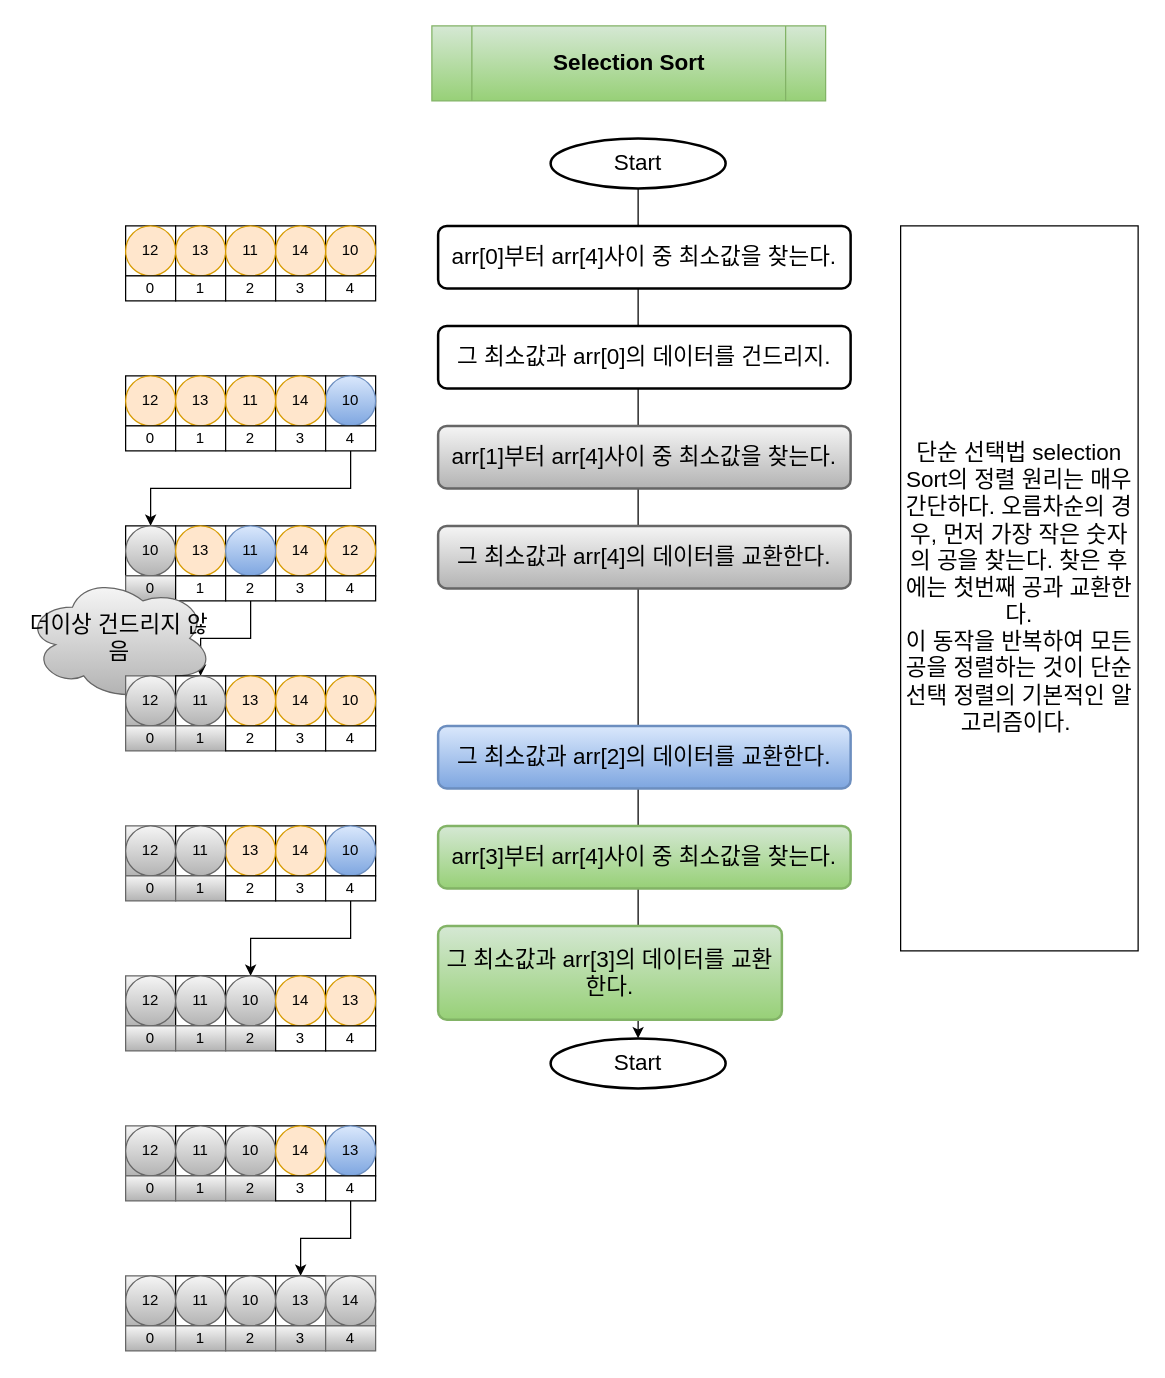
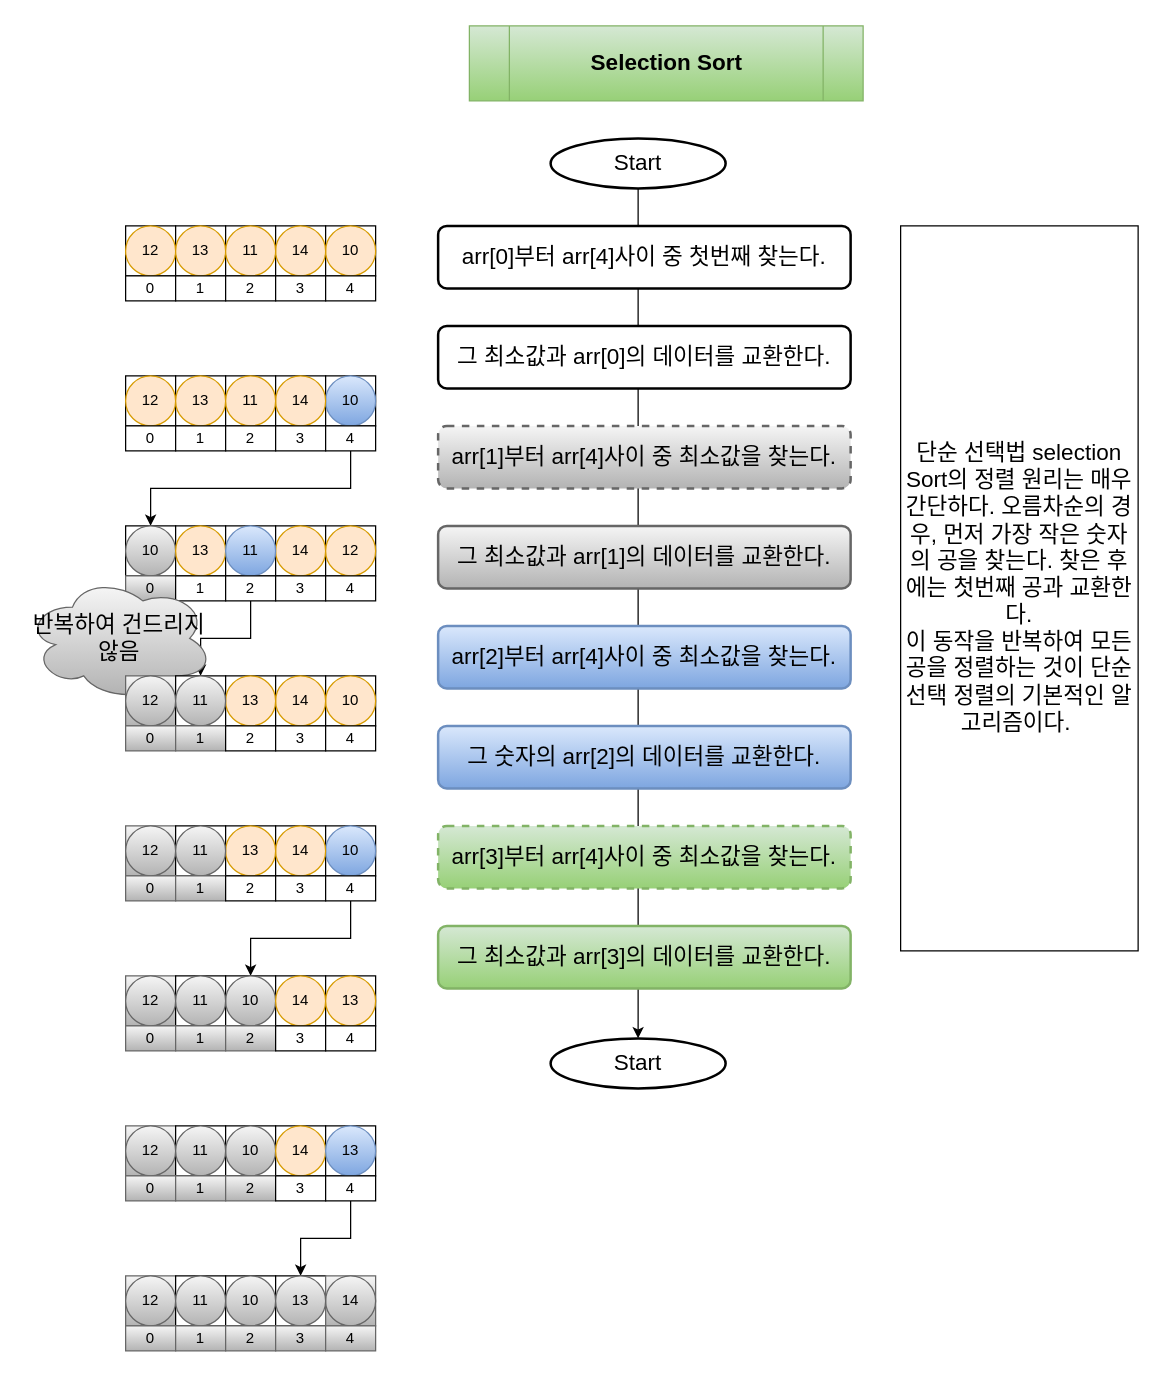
(629, 63) -> (666, 63)
(644, 257) -> (644, 257)
(644, 357) -> (644, 357)
(644, 457) -> (644, 457)
(644, 557) -> (644, 557)
(119, 638) -> (119, 638)
none -> (644, 657)
(644, 757) -> (644, 757)
(644, 857) -> (644, 857)
(610, 973) -> (644, 957)
